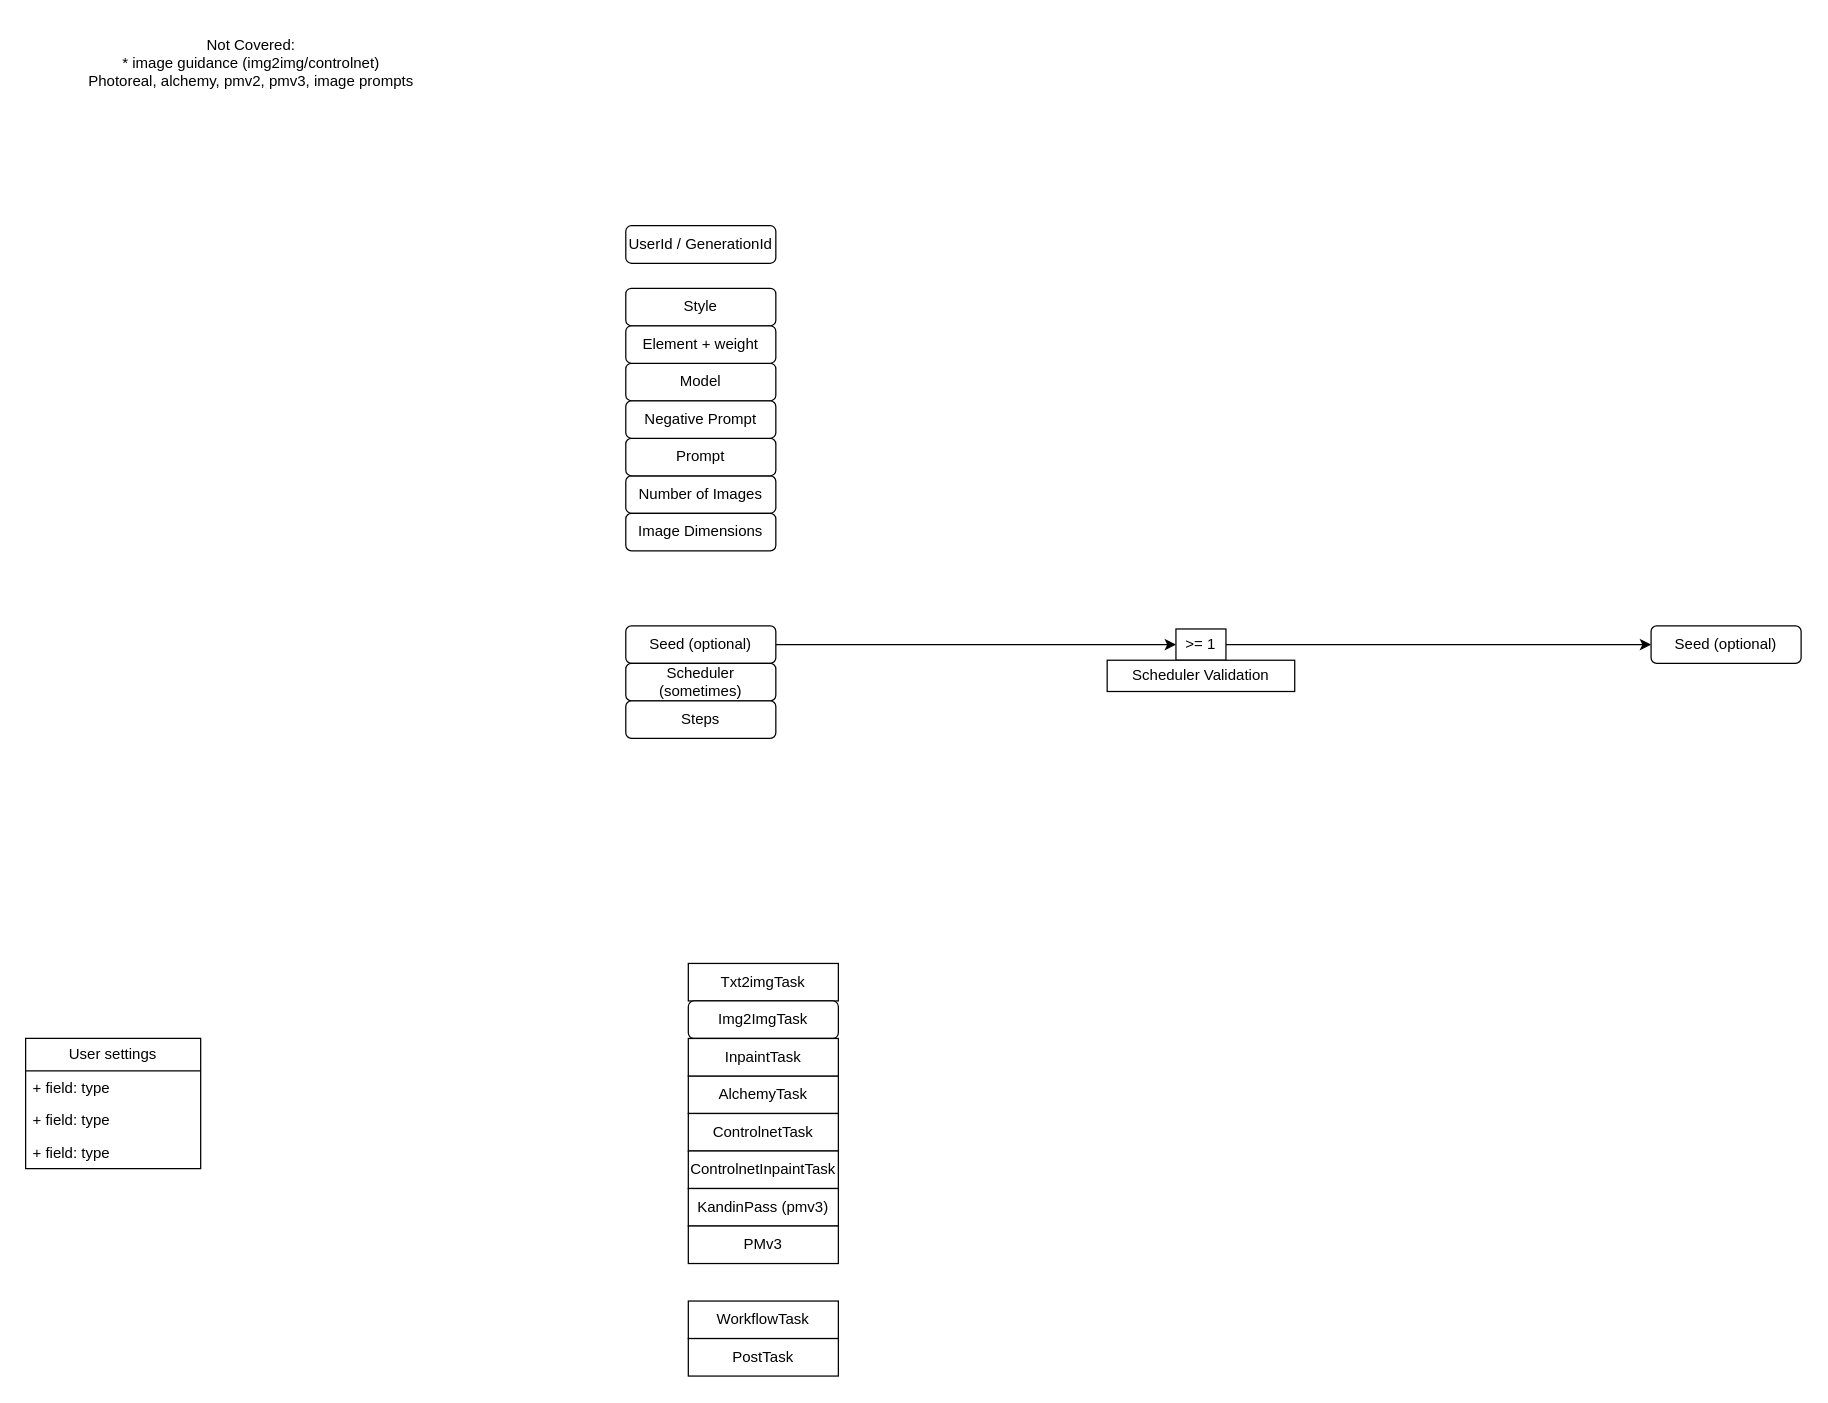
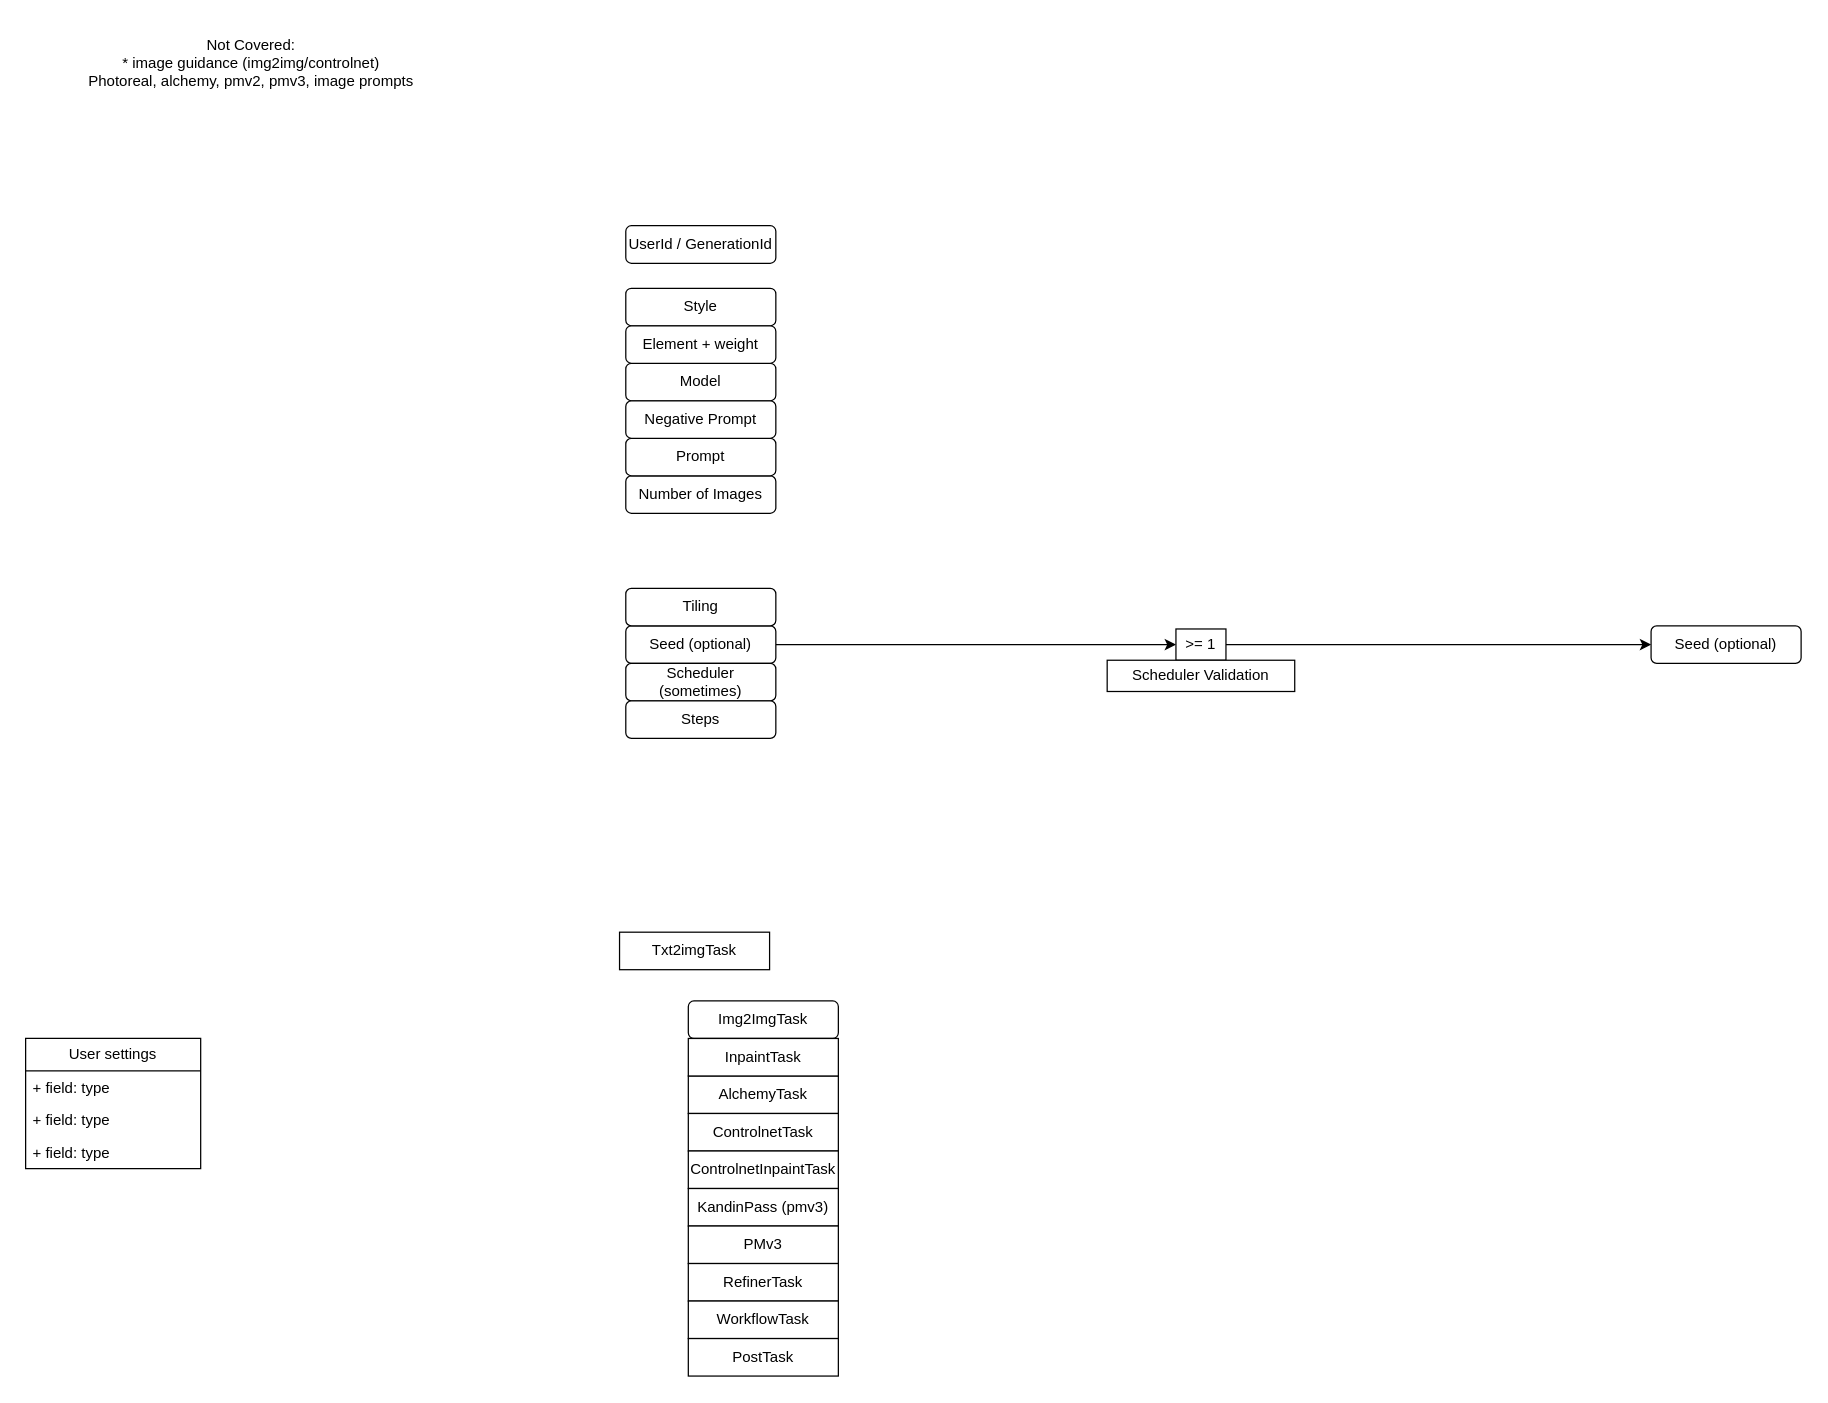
(701, 532) -> none
none -> (701, 607)
(763, 982) -> (694, 951)
none -> (763, 1282)
